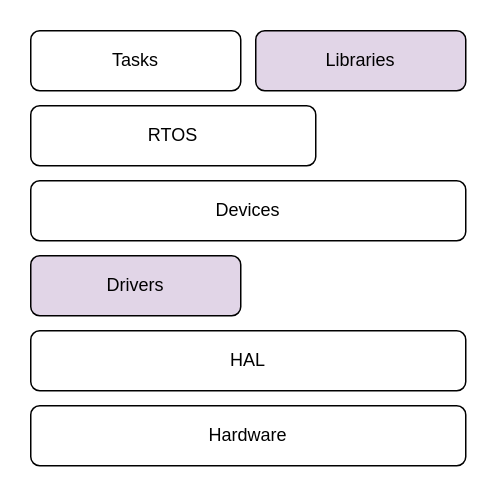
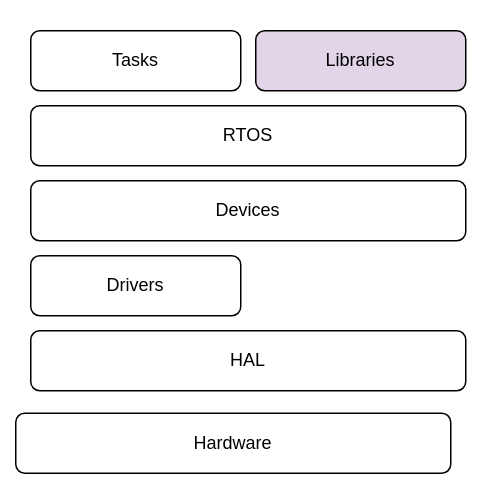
(173, 136) -> (248, 136)
(136, 286) -> (136, 286)
(248, 436) -> (233, 443)
